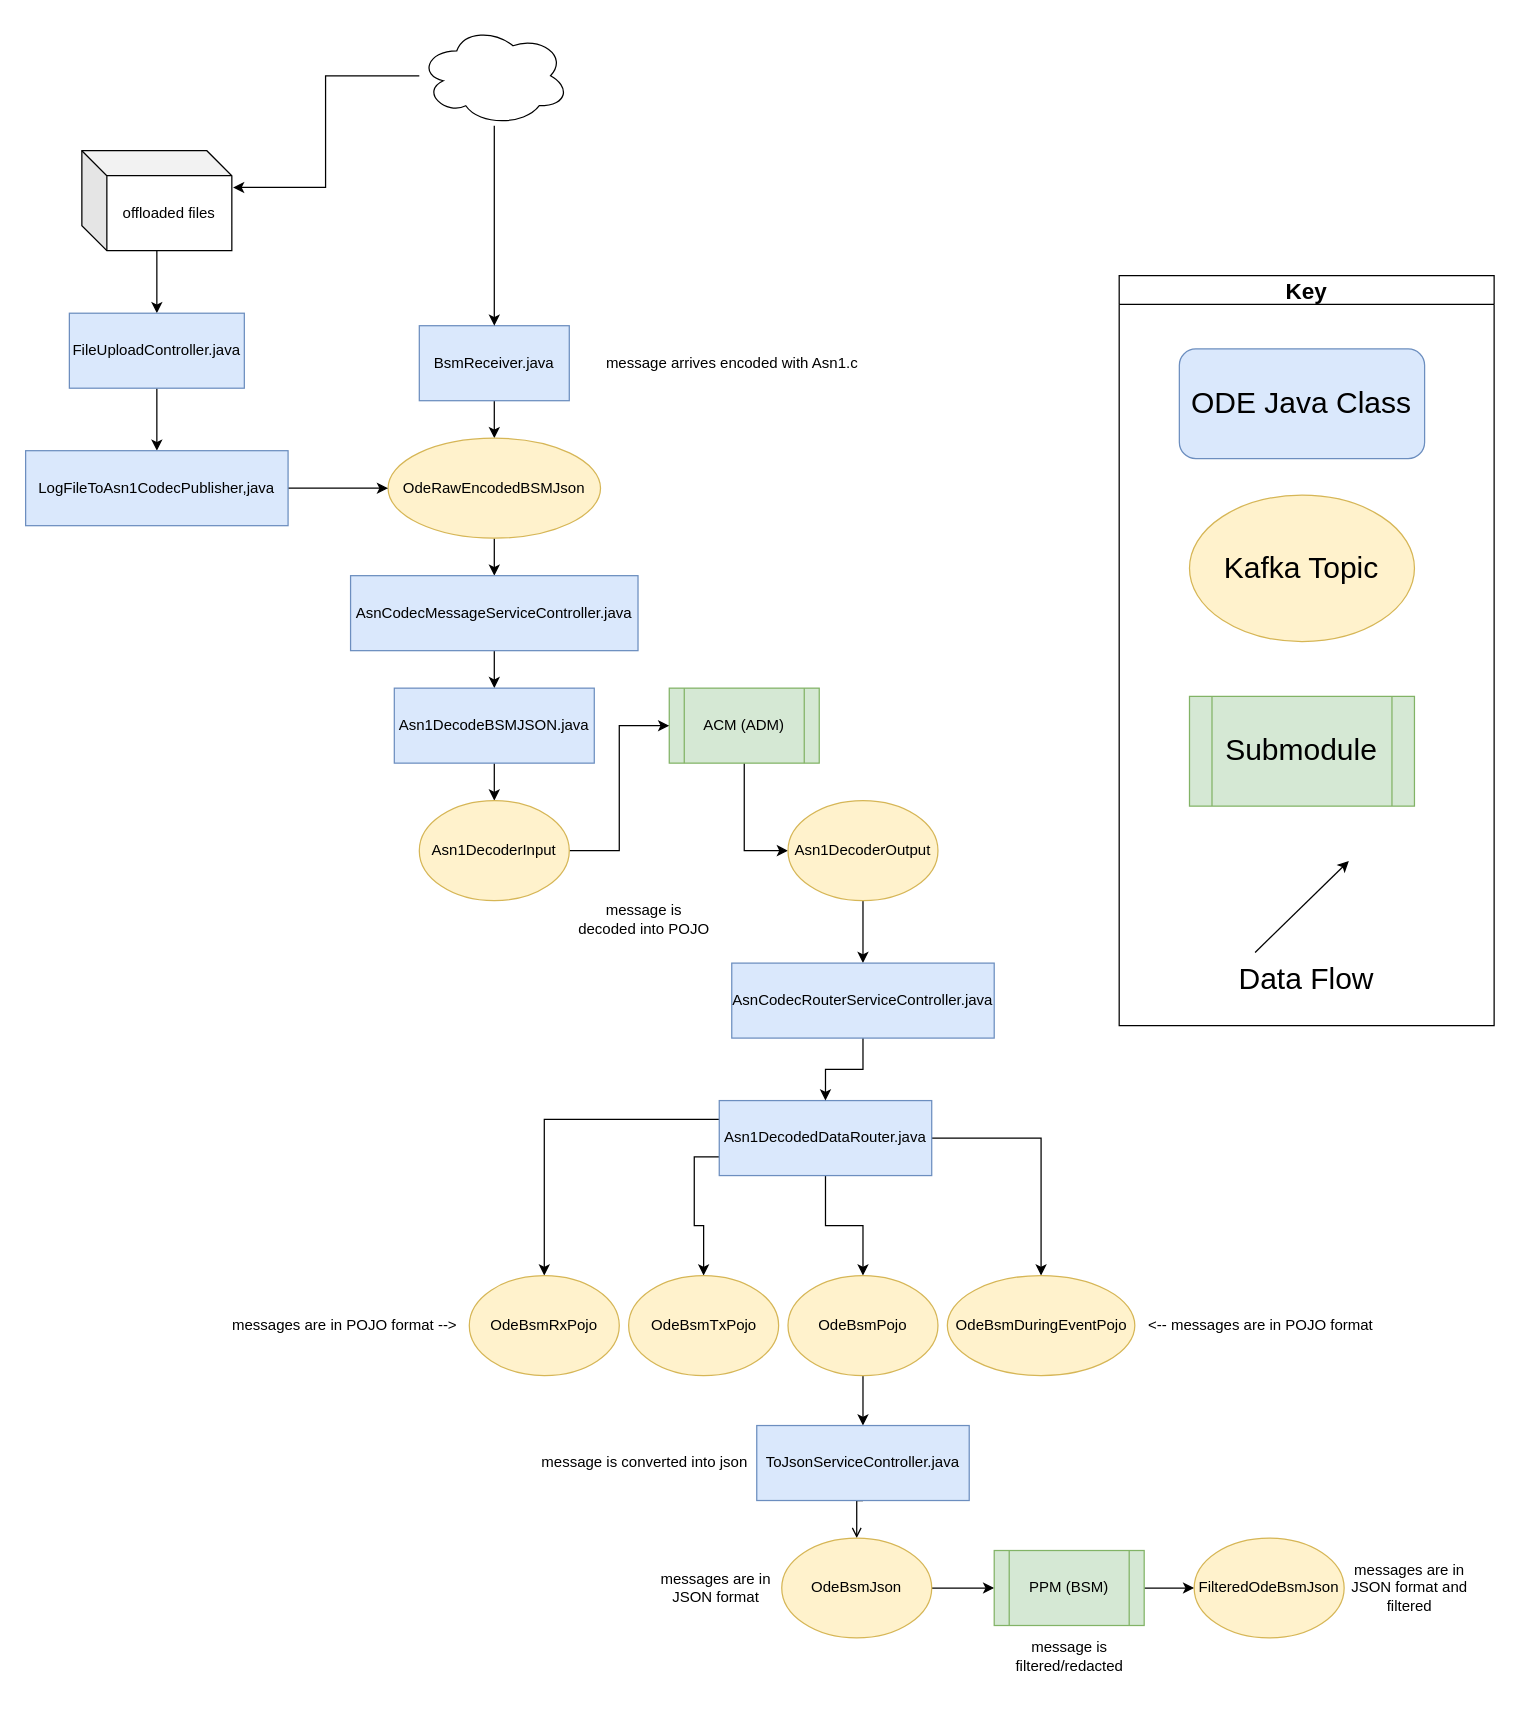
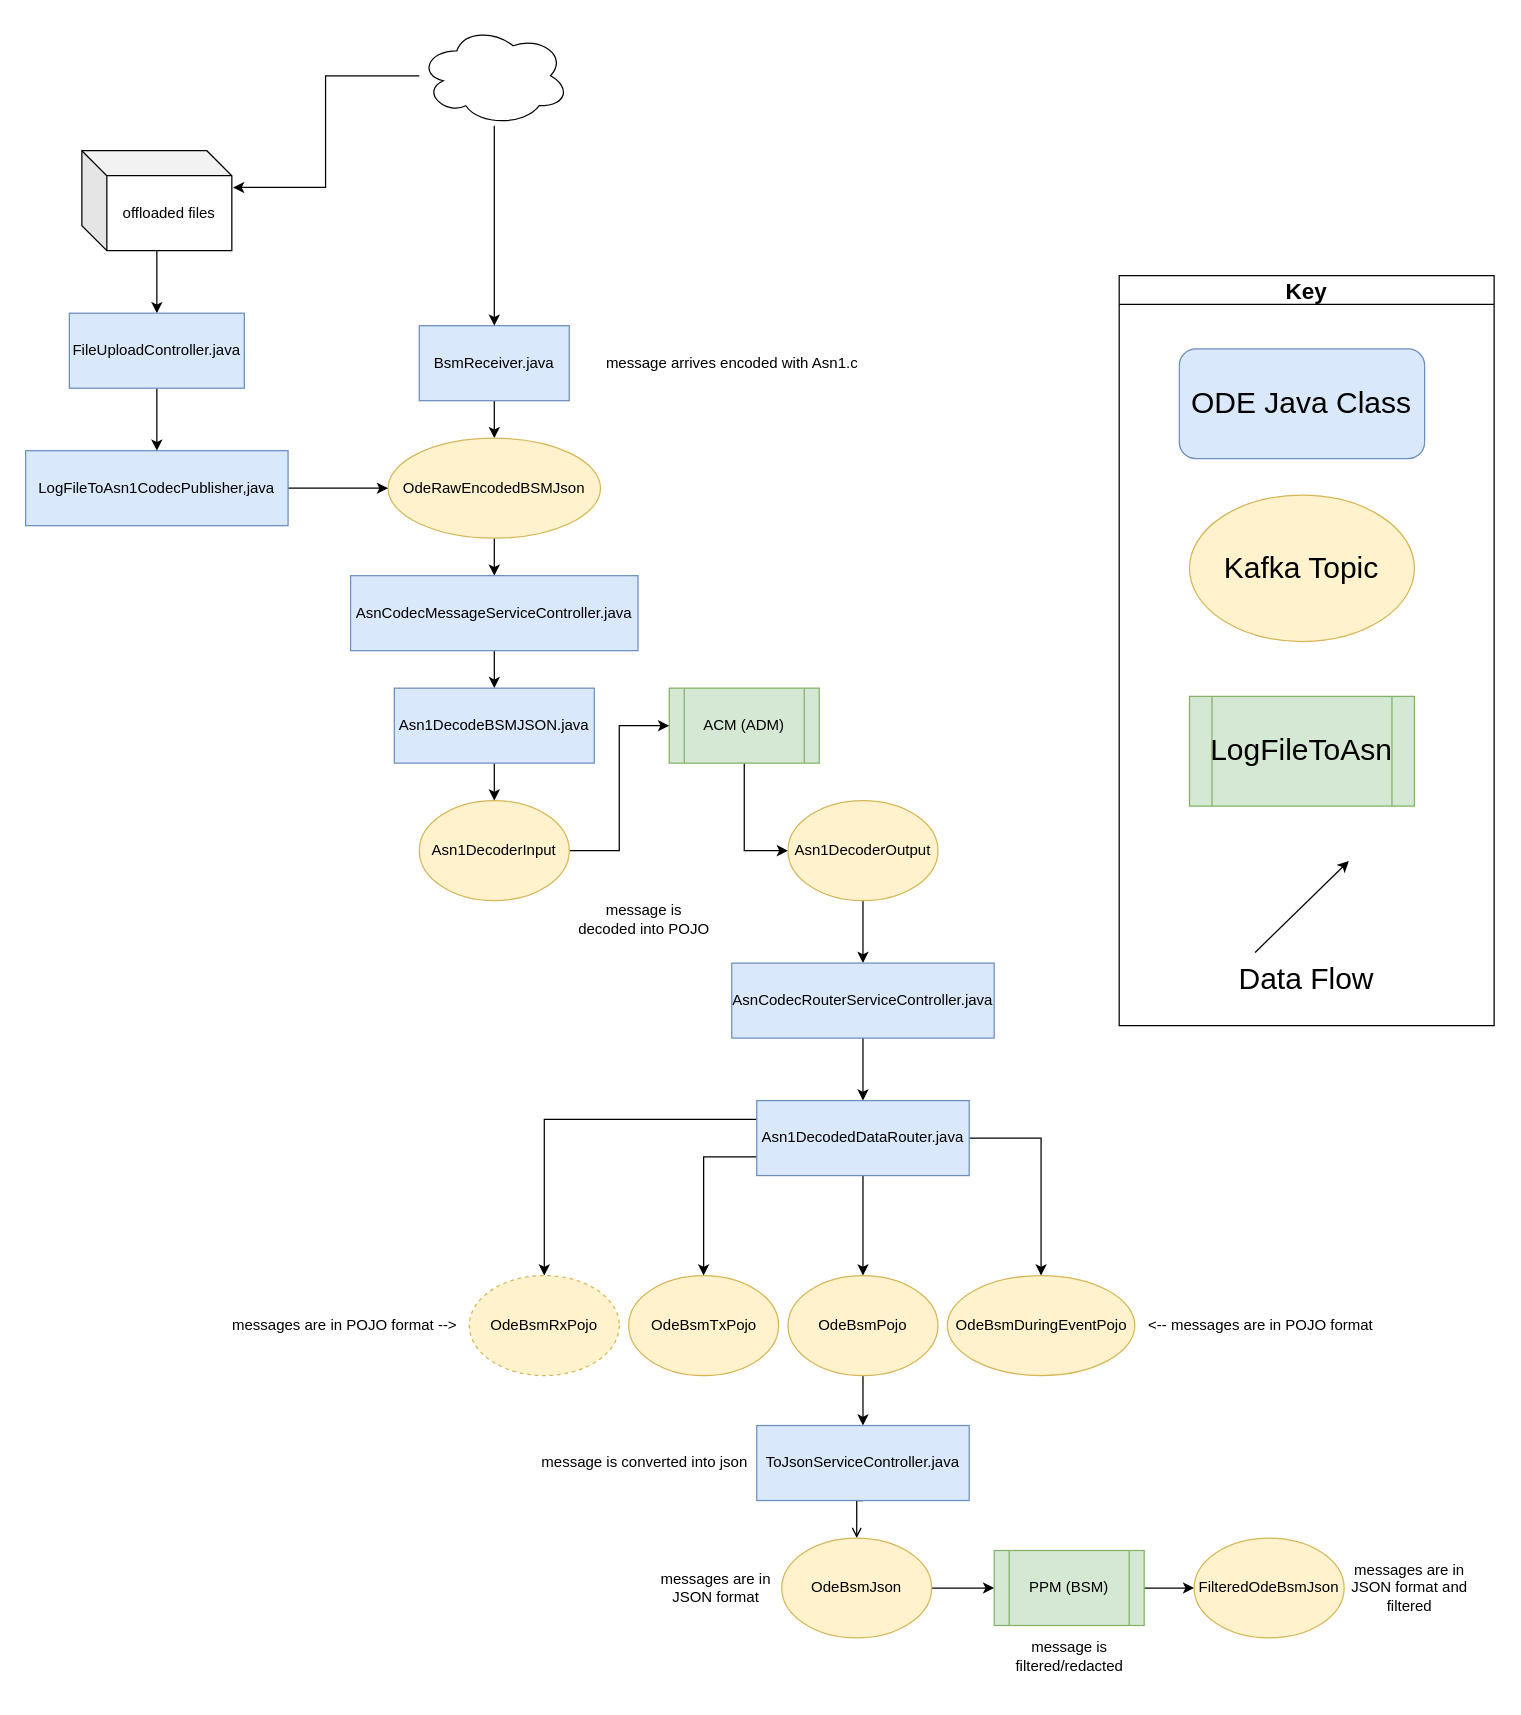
(1302, 751) -> (1302, 751)
(826, 1138) -> (863, 1138)
(544, 1326) -> (544, 1326)
